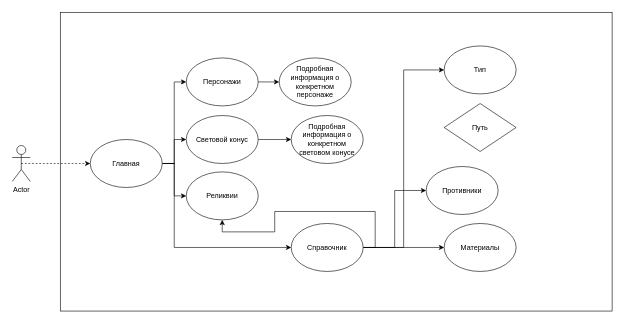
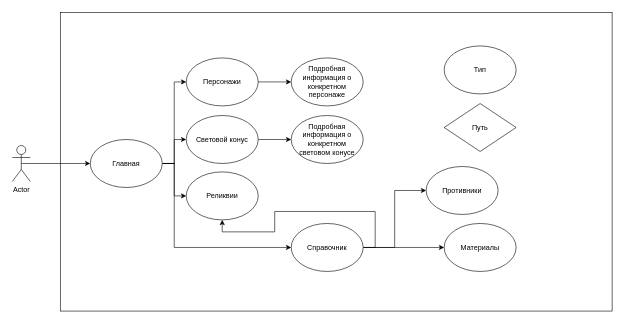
(315, 82) -> (327, 82)
(404, 157) -> none
(56, 164) -> (56, 164)
